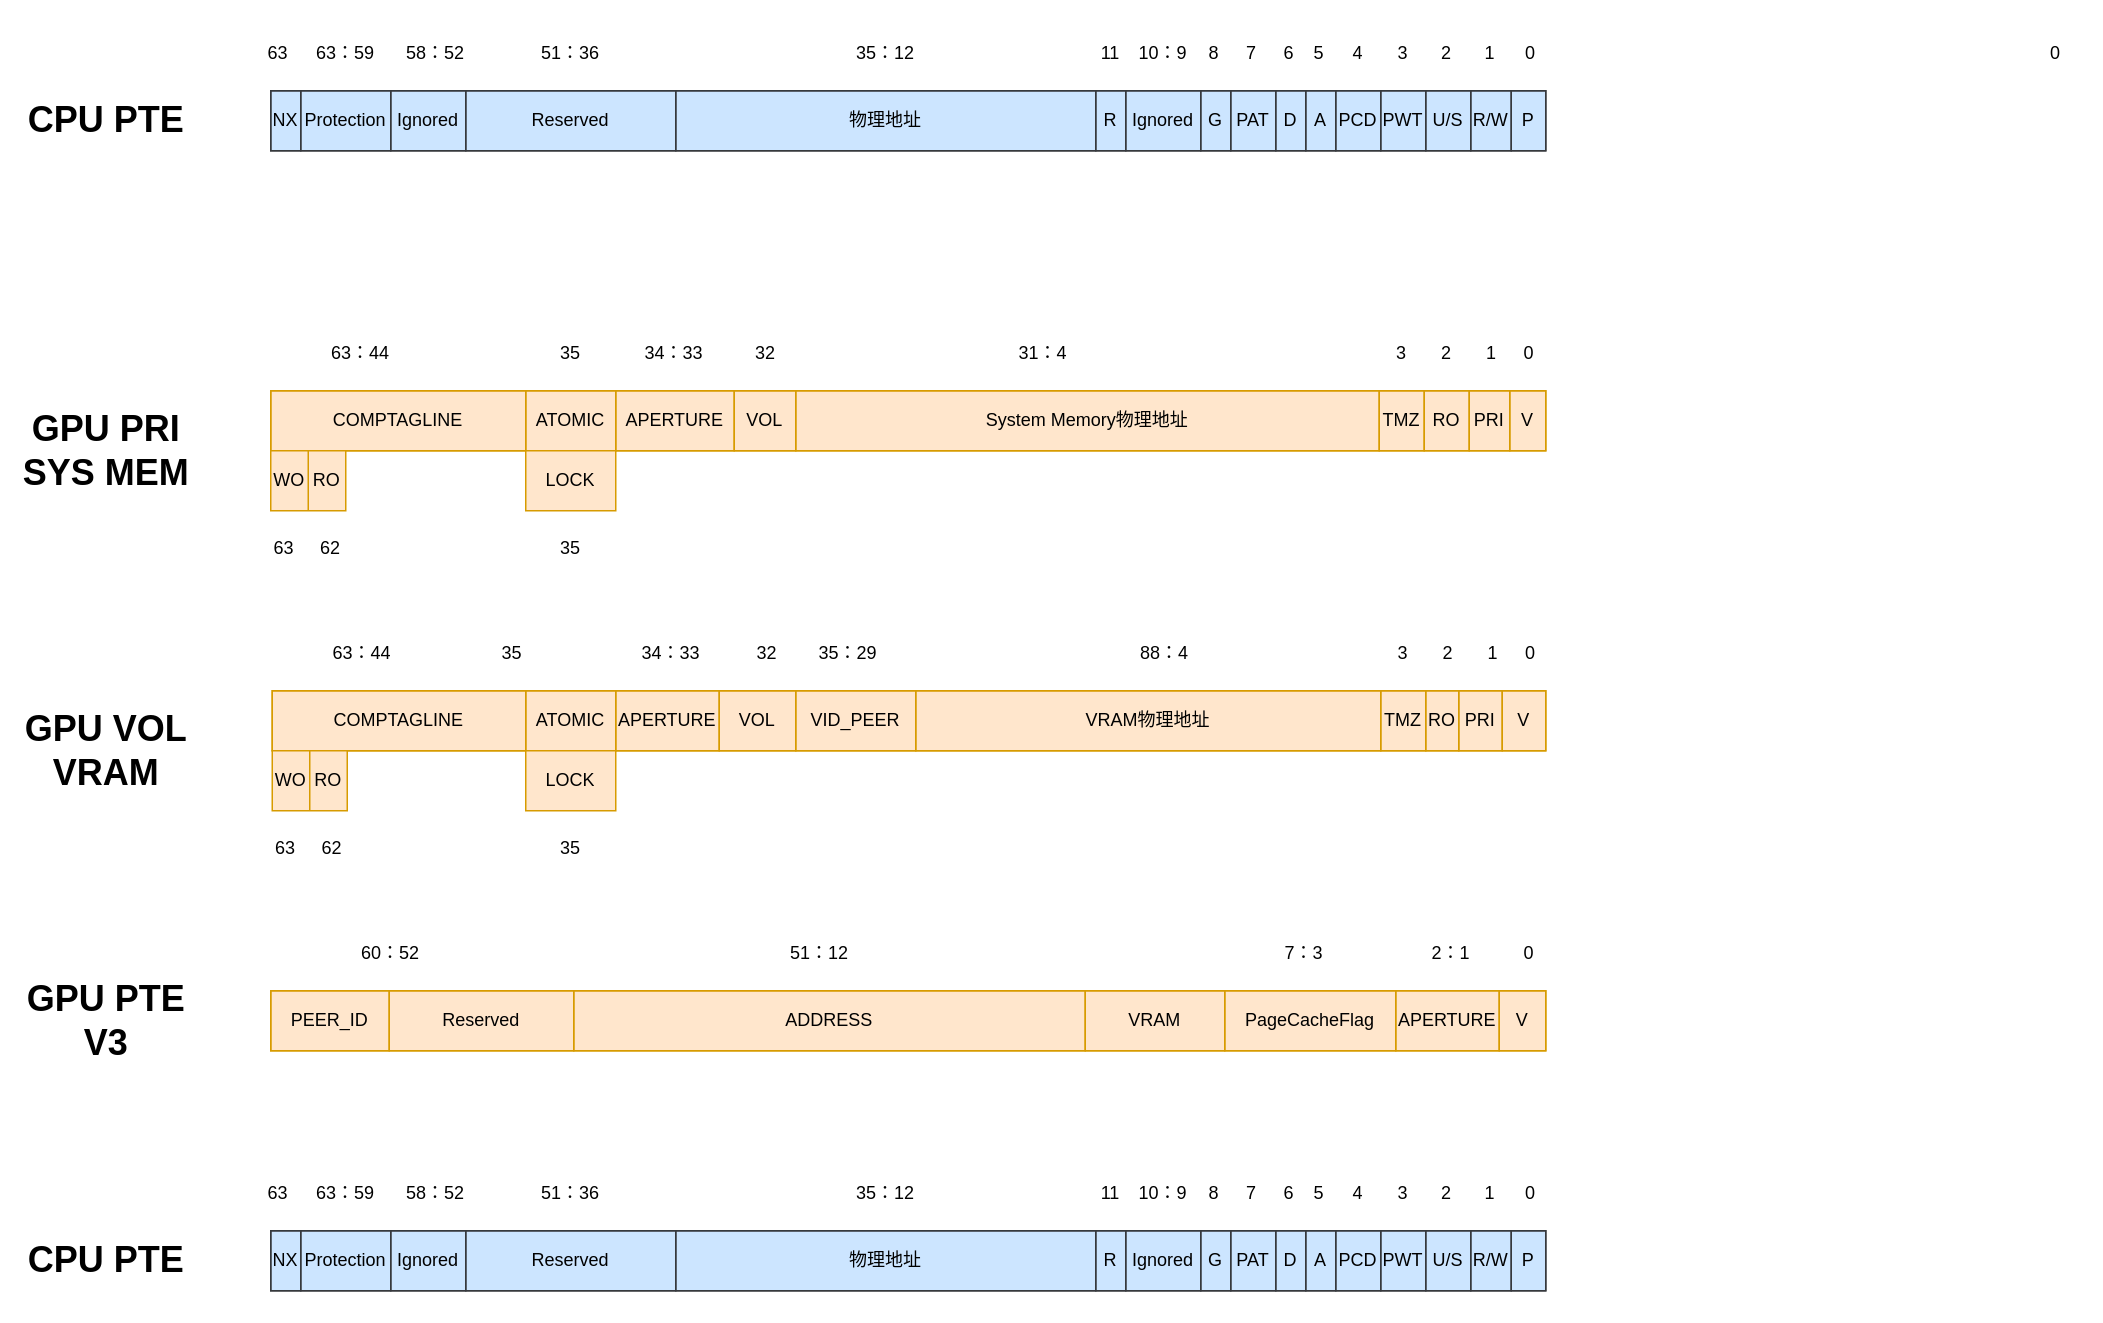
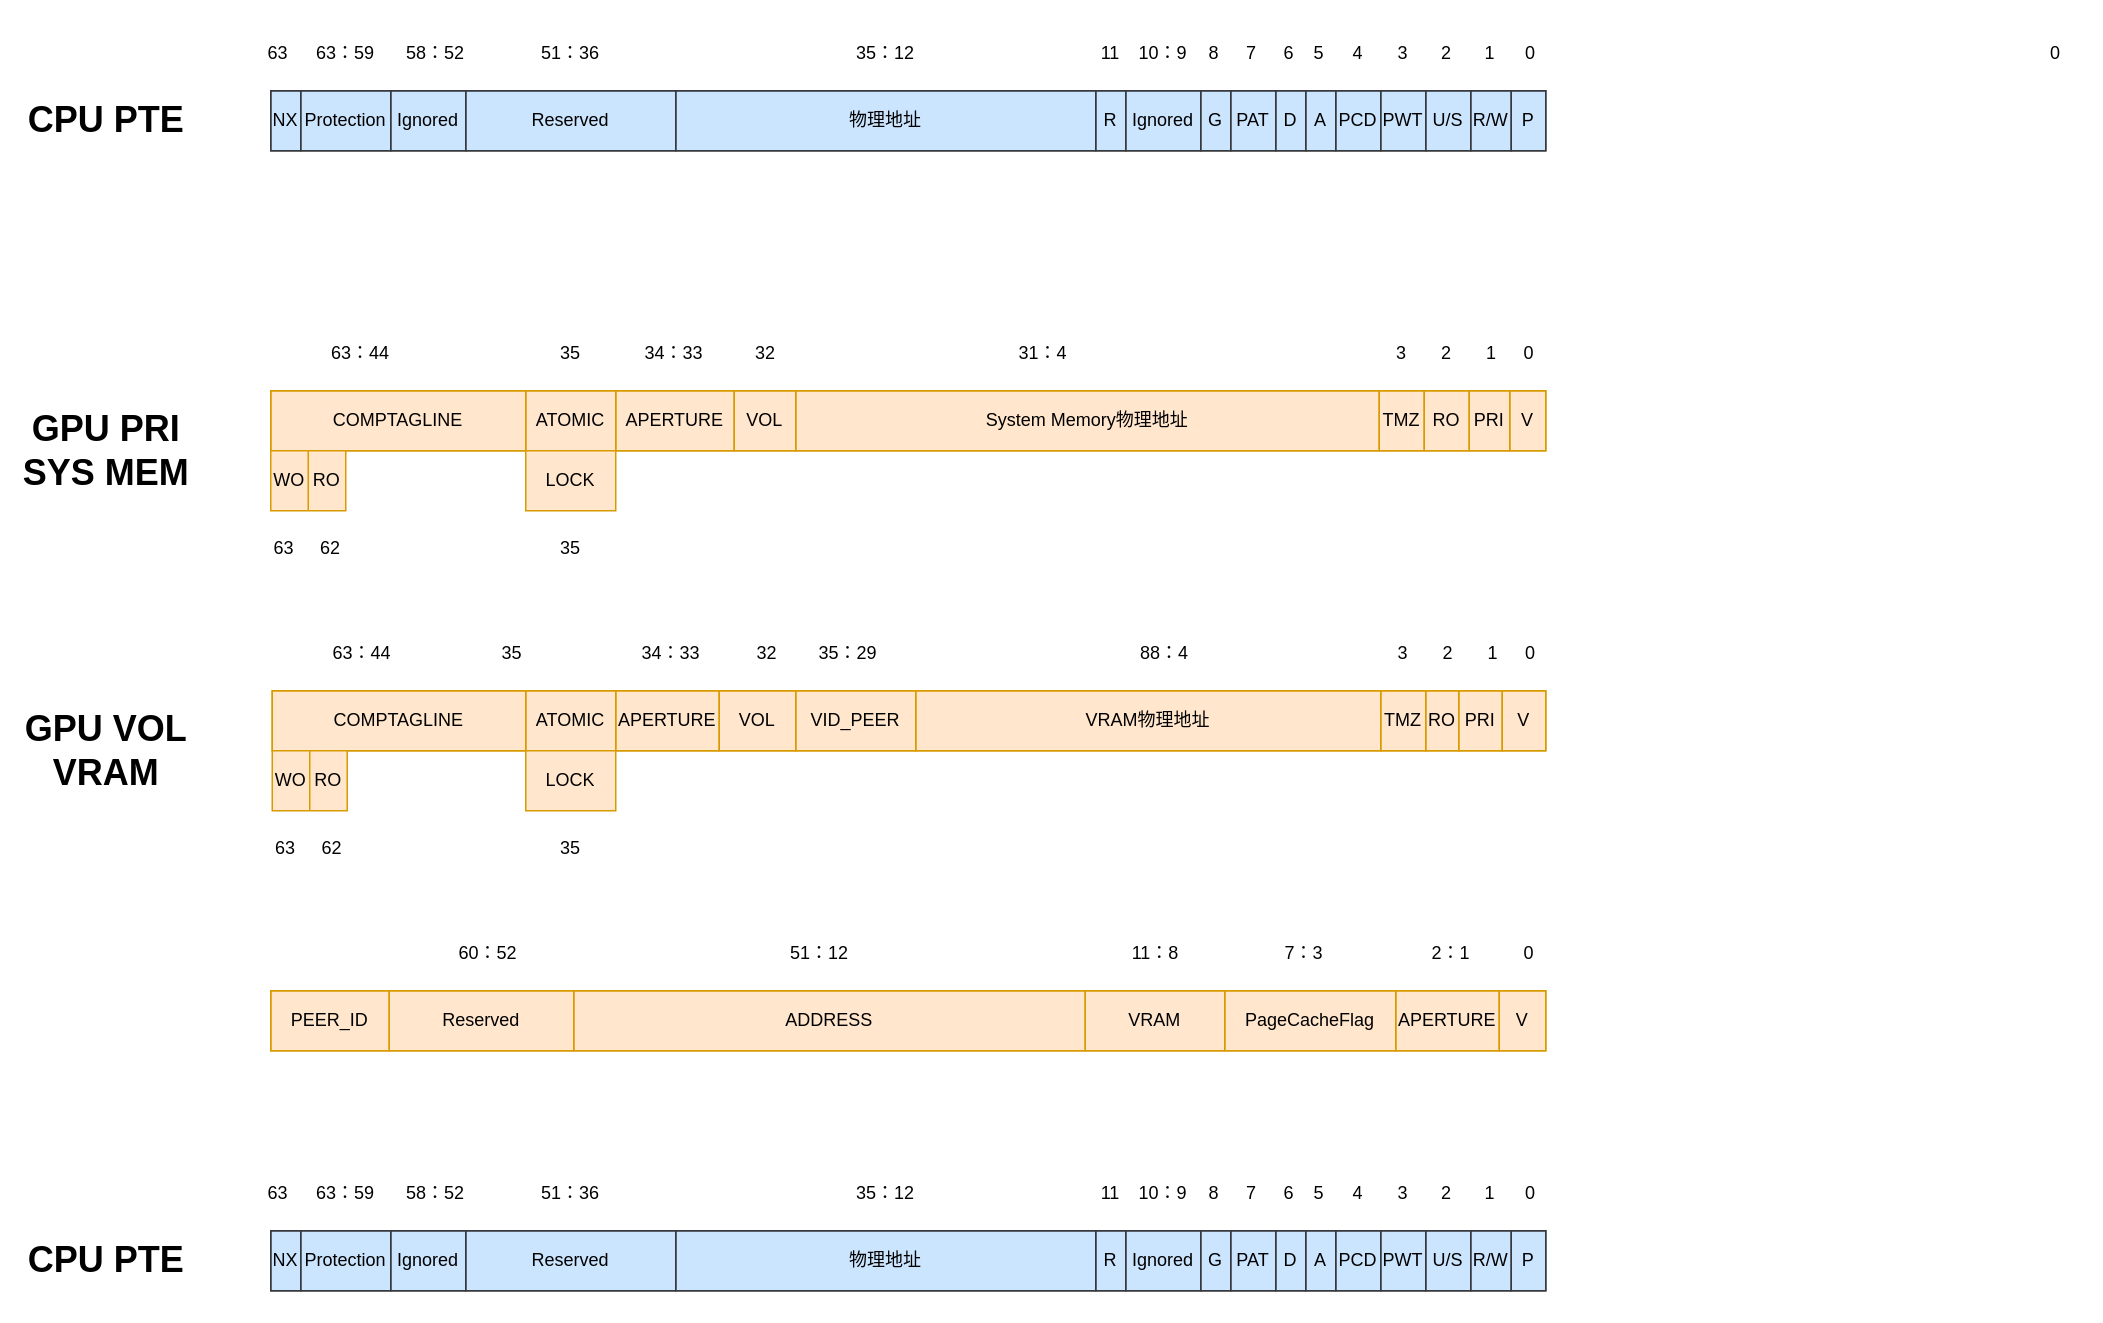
(391, 953) -> (488, 953)
none -> (1156, 953)
(106, 1021) -> none
